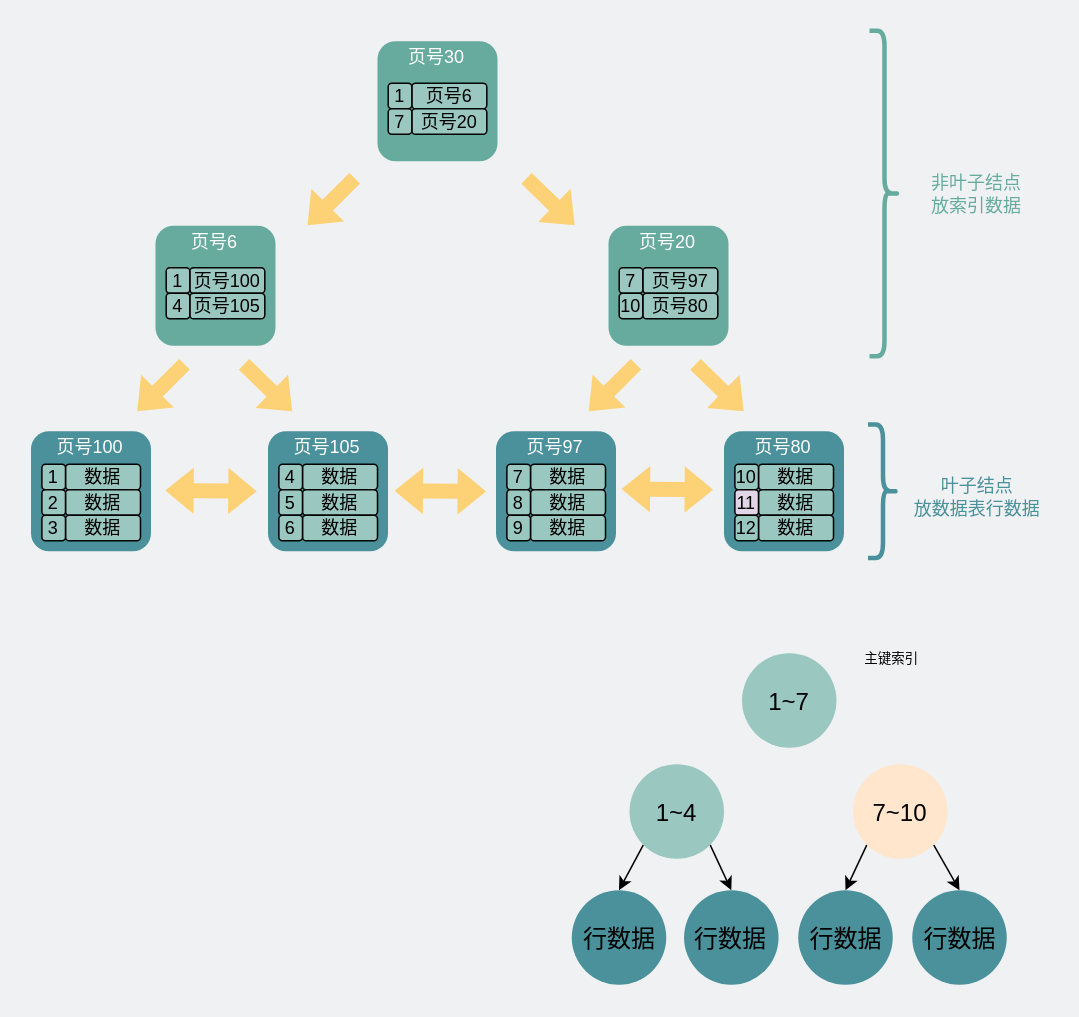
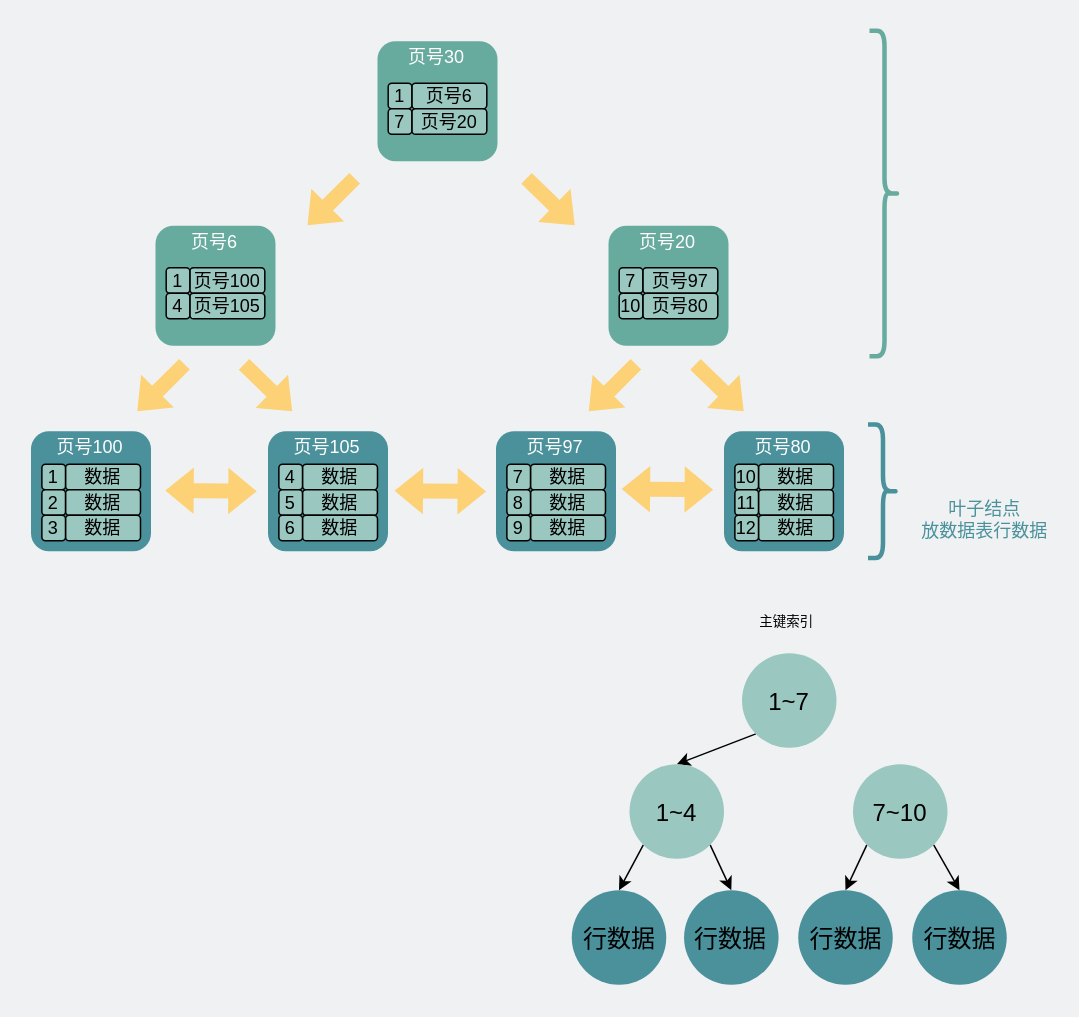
(977, 194) -> none
(977, 497) -> (984, 520)
(746, 503) -> (746, 503)
(892, 659) -> (787, 622)
none -> (721, 747)
(900, 812) -> (900, 812)
